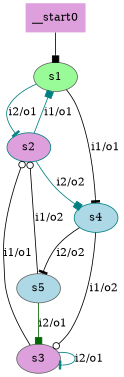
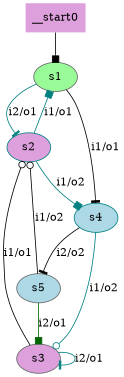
(71, 183) -> (71, 183)
(86, 292) -> (86, 292)
